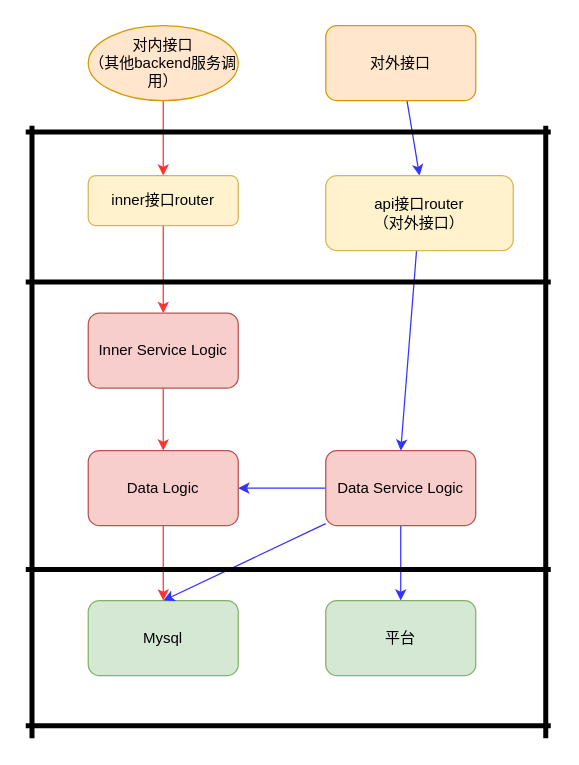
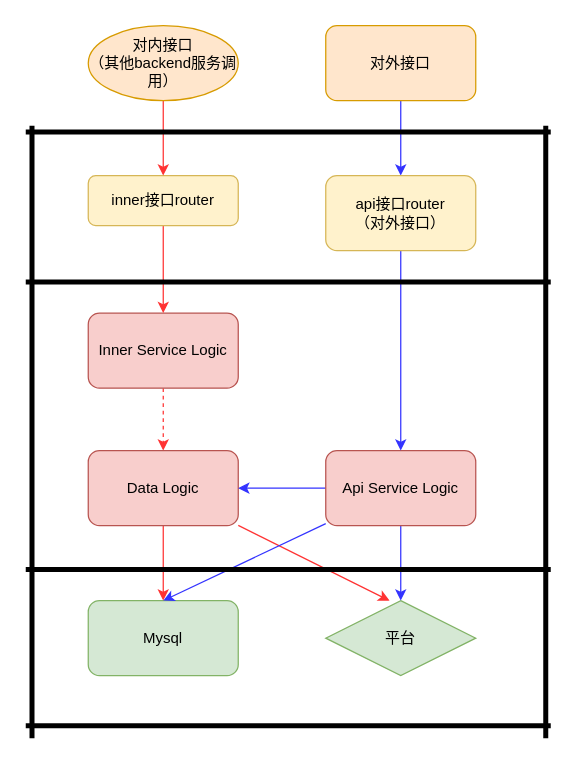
(419, 213) -> (401, 213)
(163, 415) -> (163, 415)
(401, 488) -> (401, 488)
none -> (281, 547)
(401, 638) -> (401, 638)
